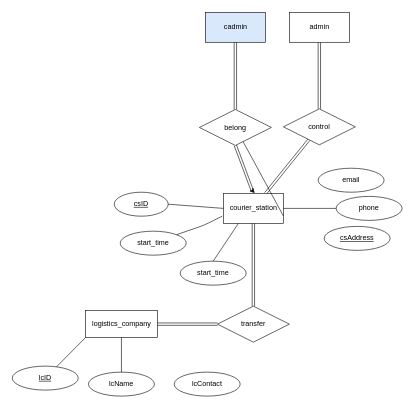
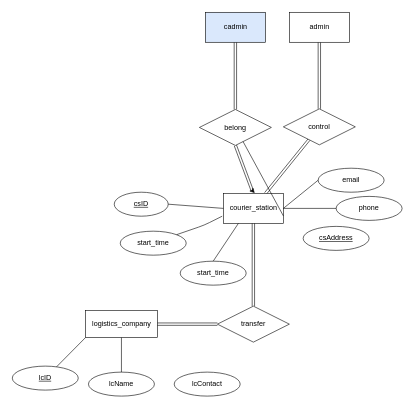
none -> (302, 193)
(357, 239) -> (336, 239)
